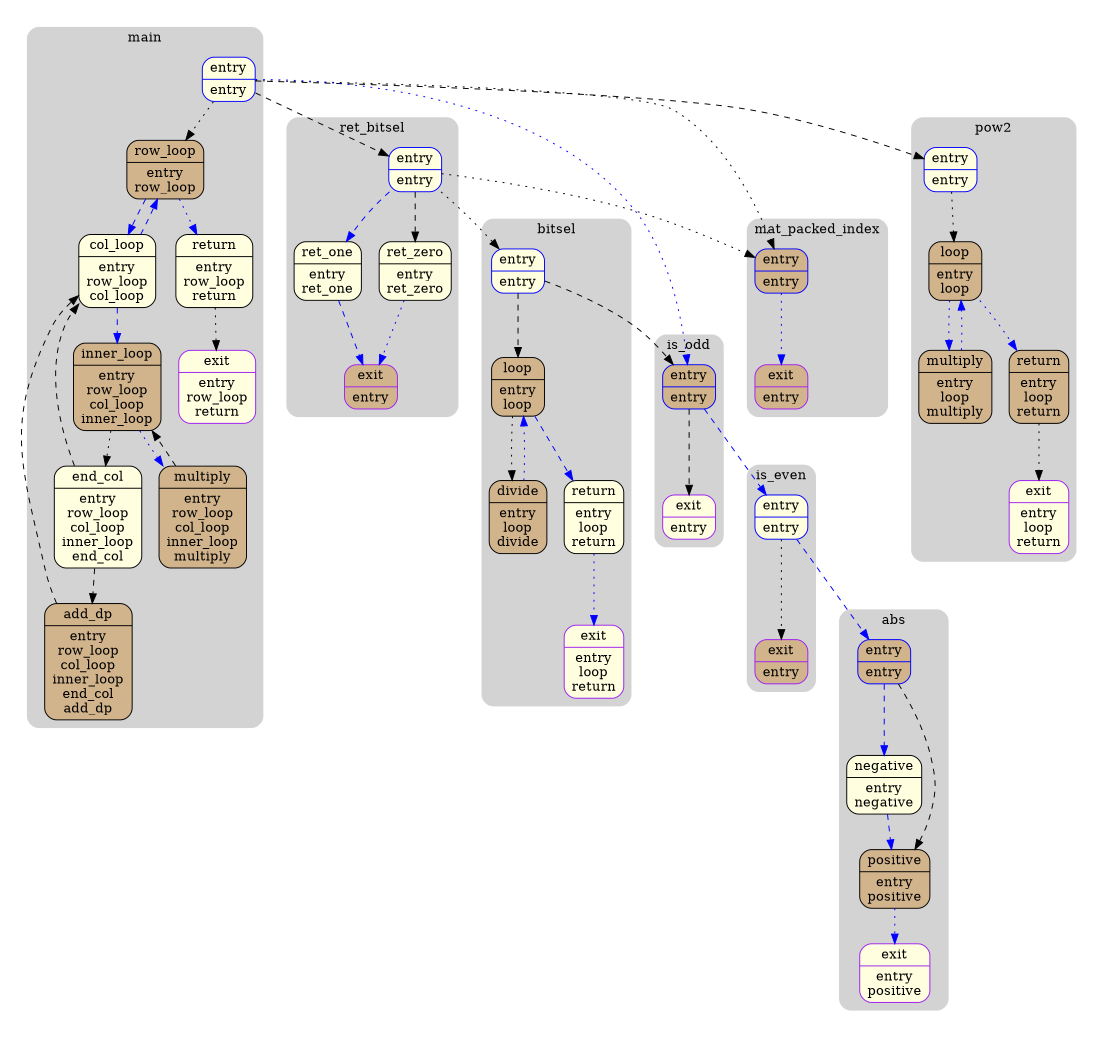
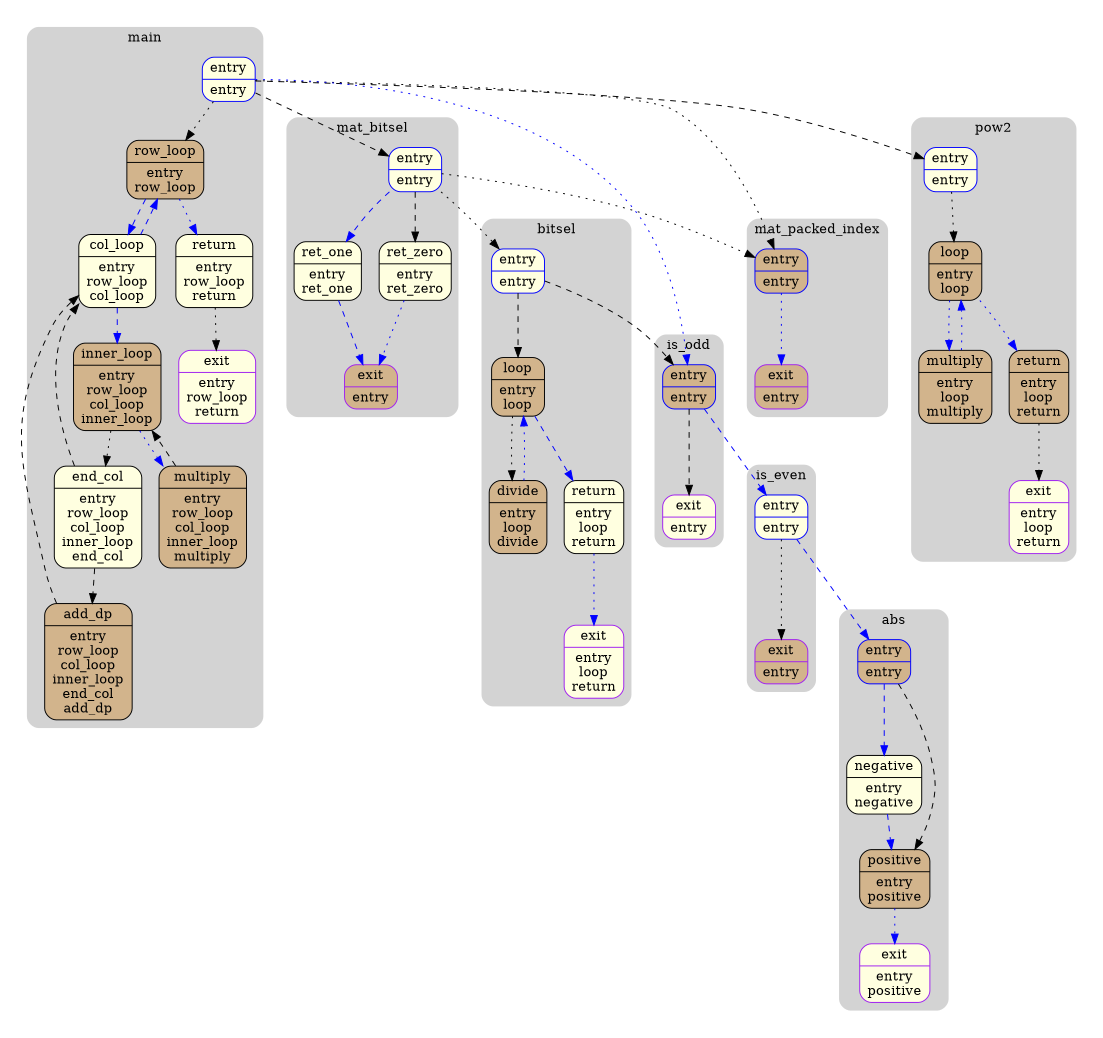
(372, 128) -> (372, 128)
